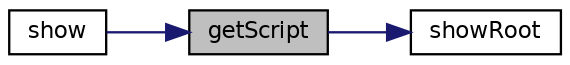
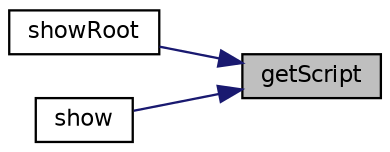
(357, 32) -> (189, 53)
